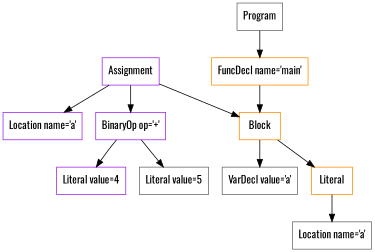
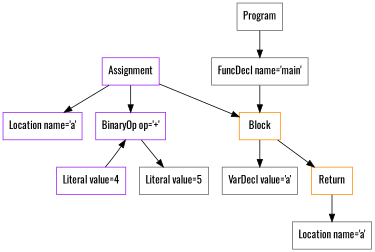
(260, 71) -> (260, 71)
(108, 150) -> (113, 157)
(332, 181) -> (332, 181)
